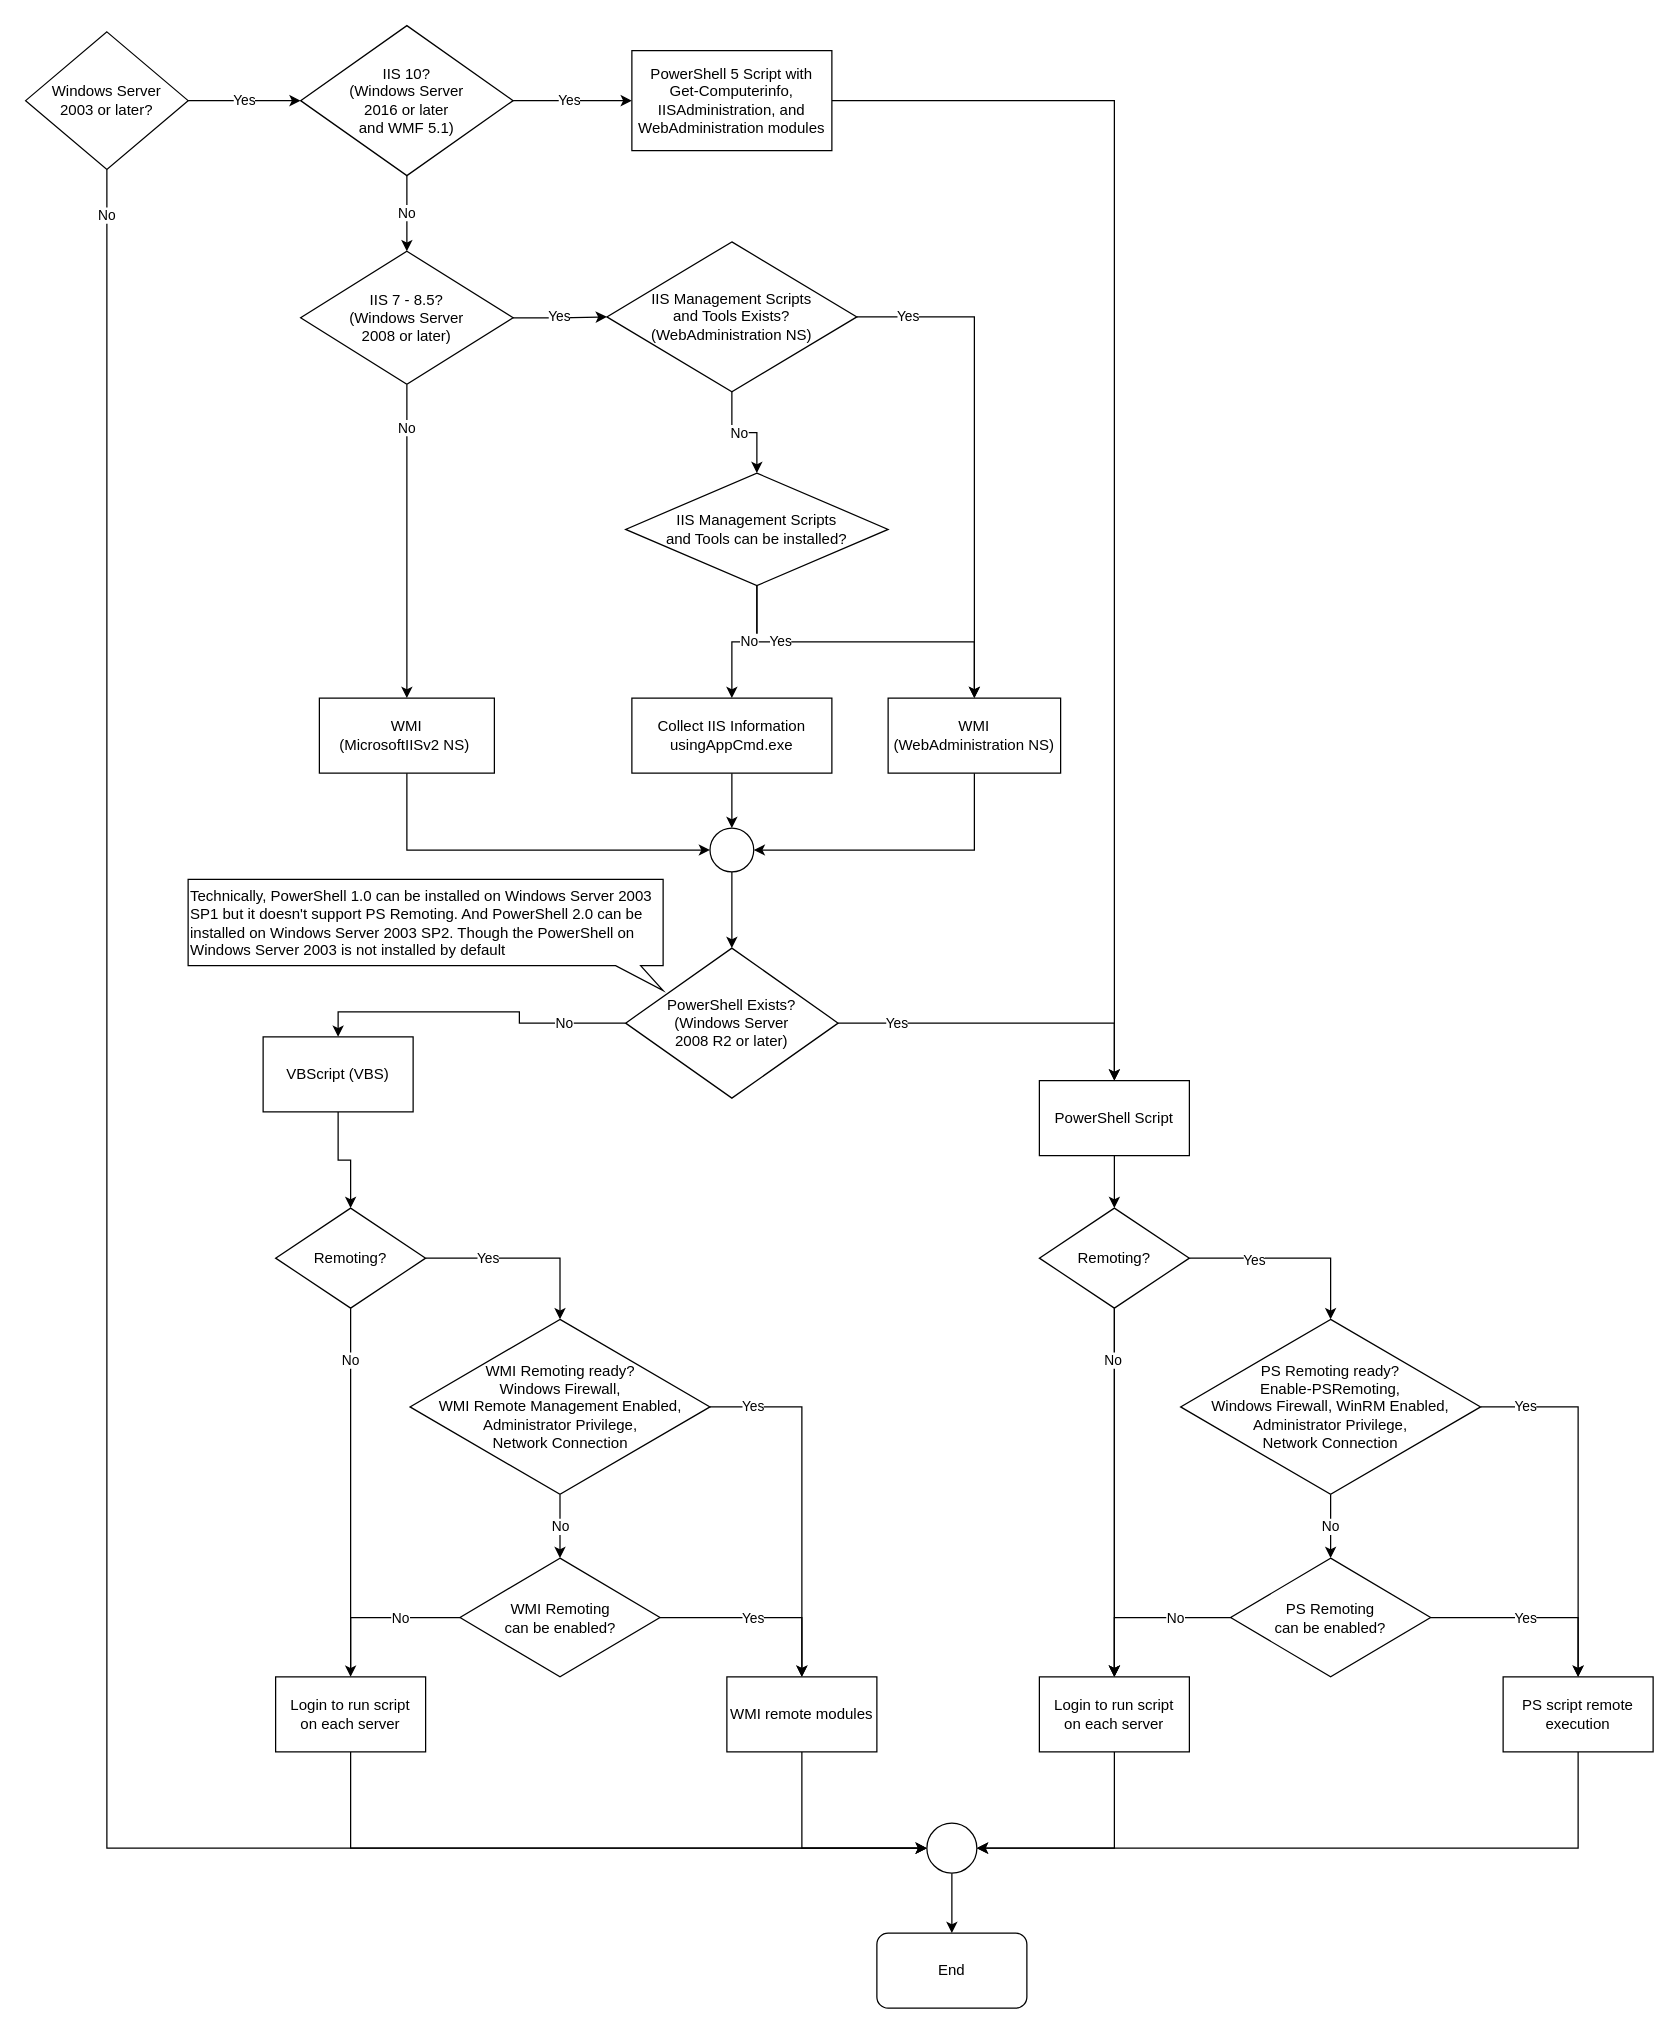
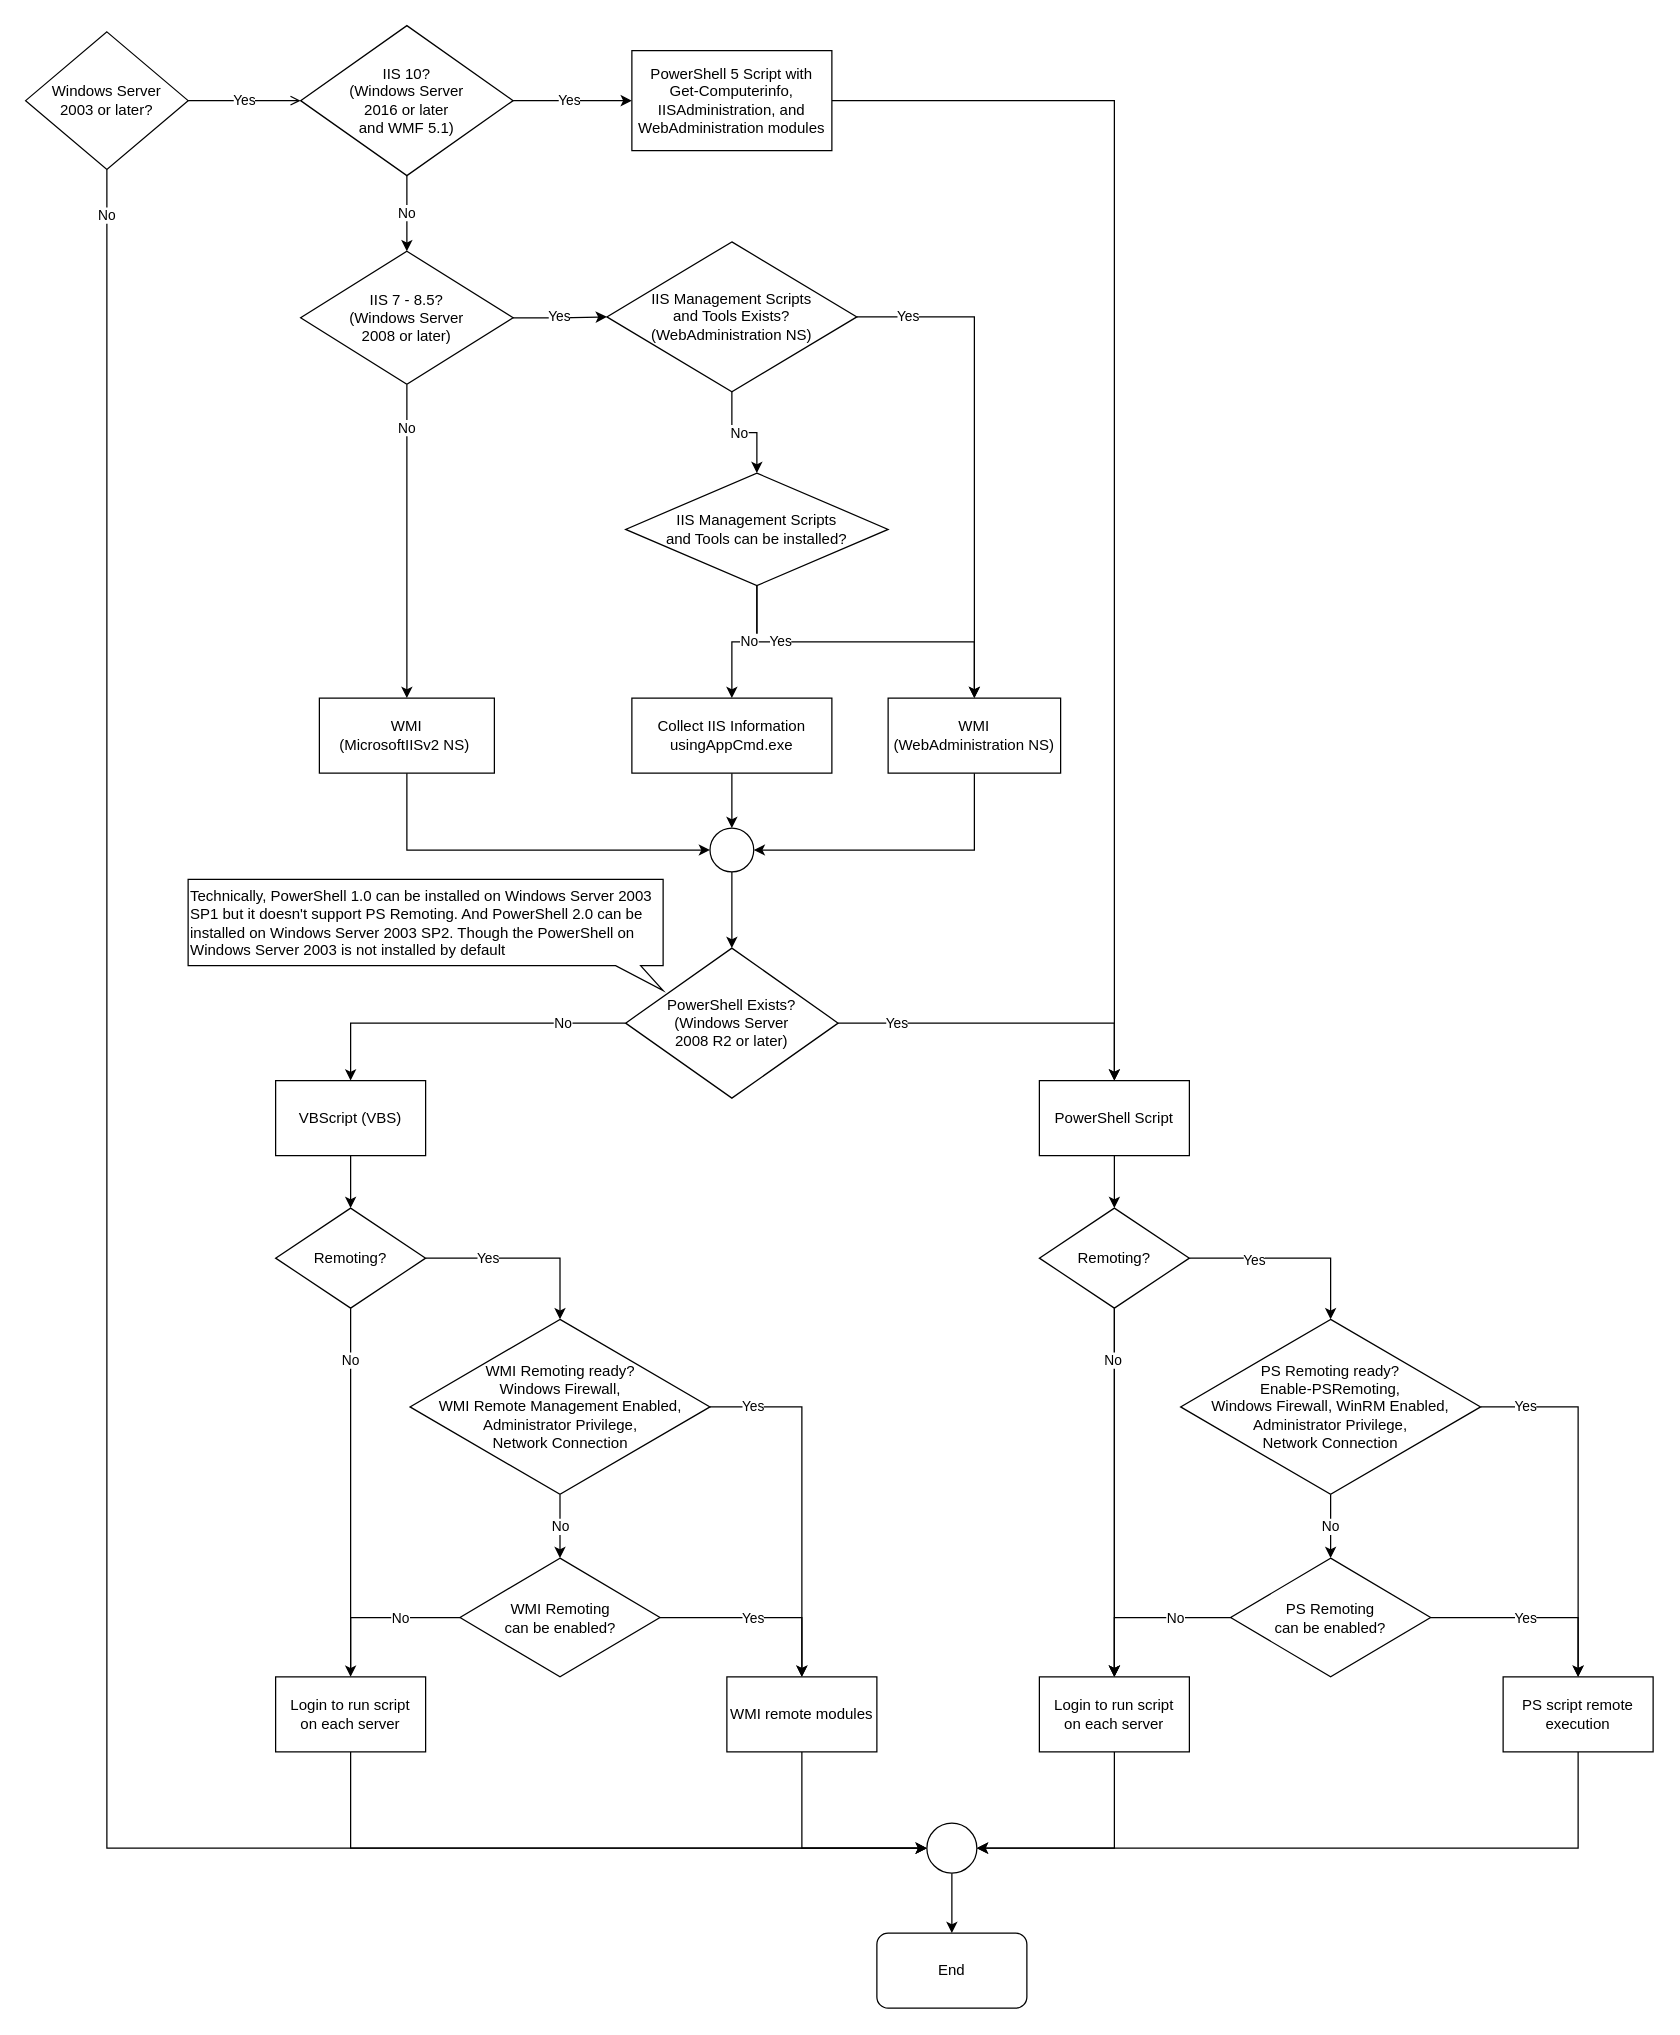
(291, 101) -> (293, 101)
(338, 1074) -> (351, 1118)
